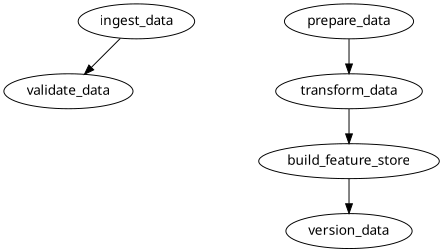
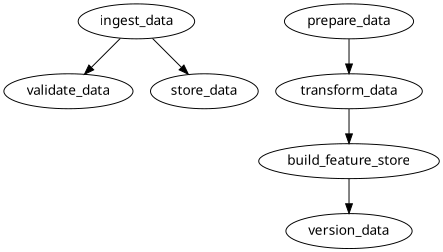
none -> (204, 91)
